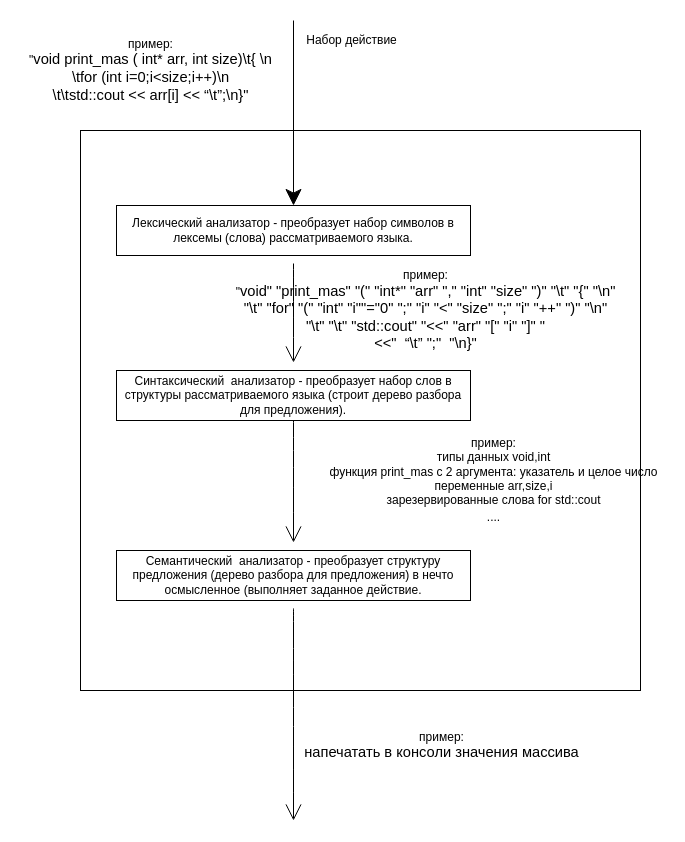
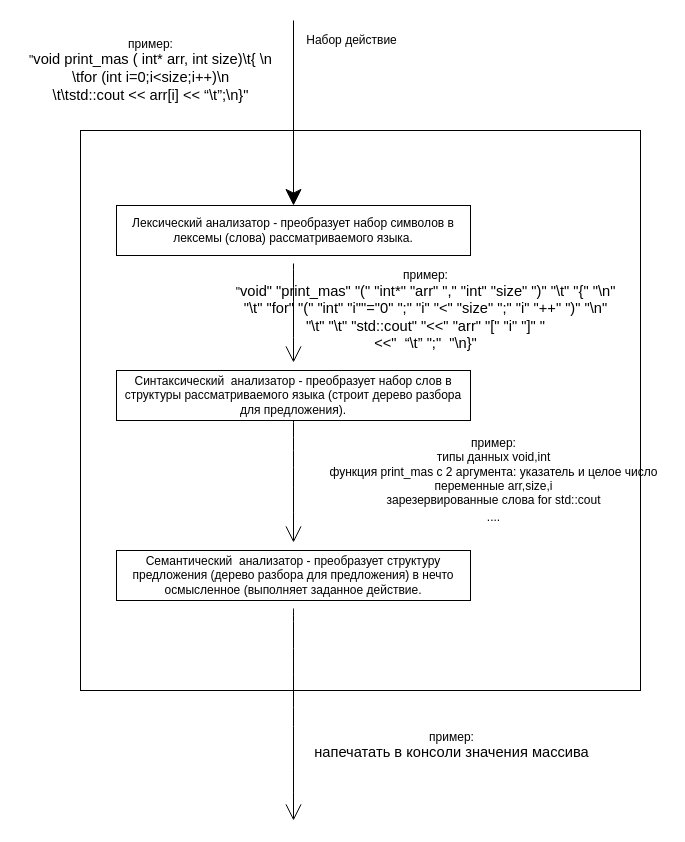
(442, 746) -> (452, 746)
